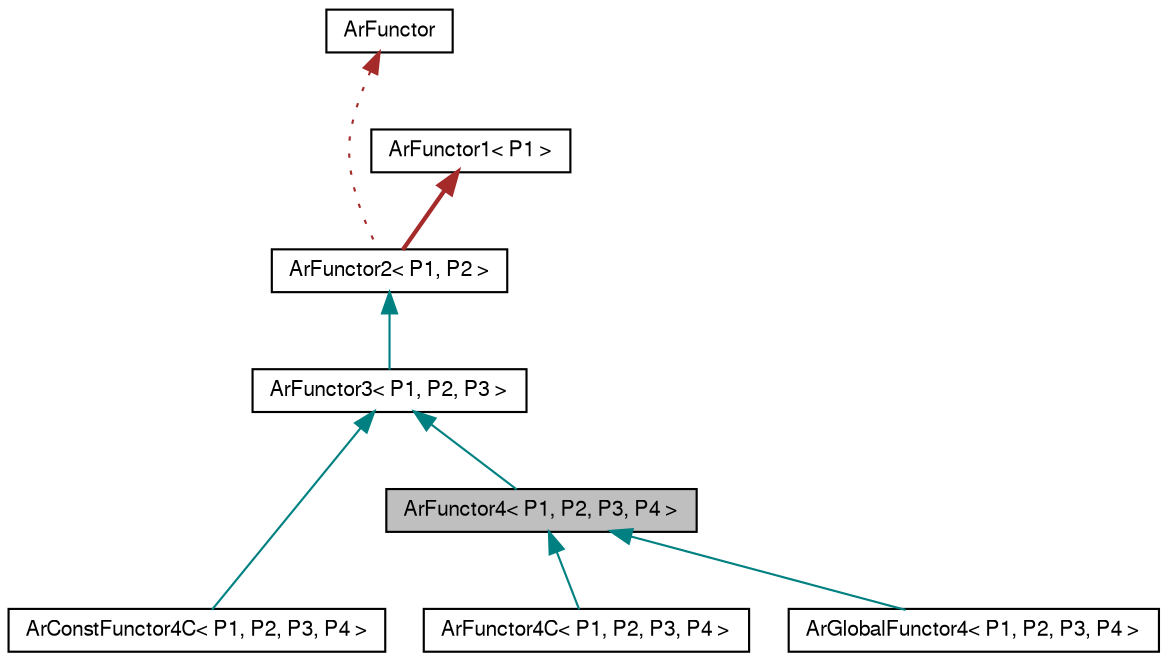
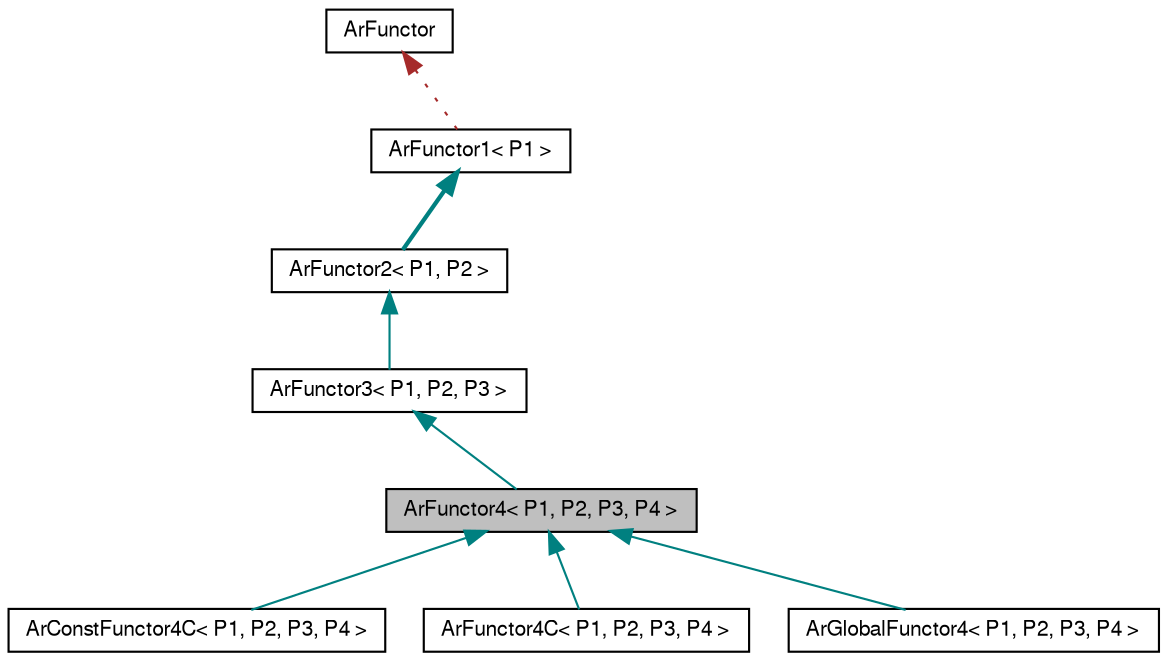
(350, 162) -> (437, 100)
(424, 220) -> (424, 220)
(286, 519) -> (359, 574)
